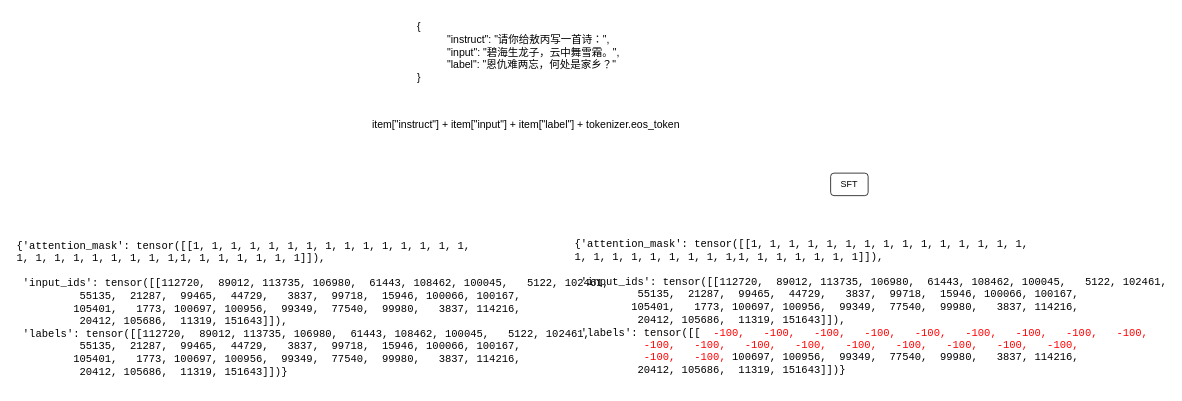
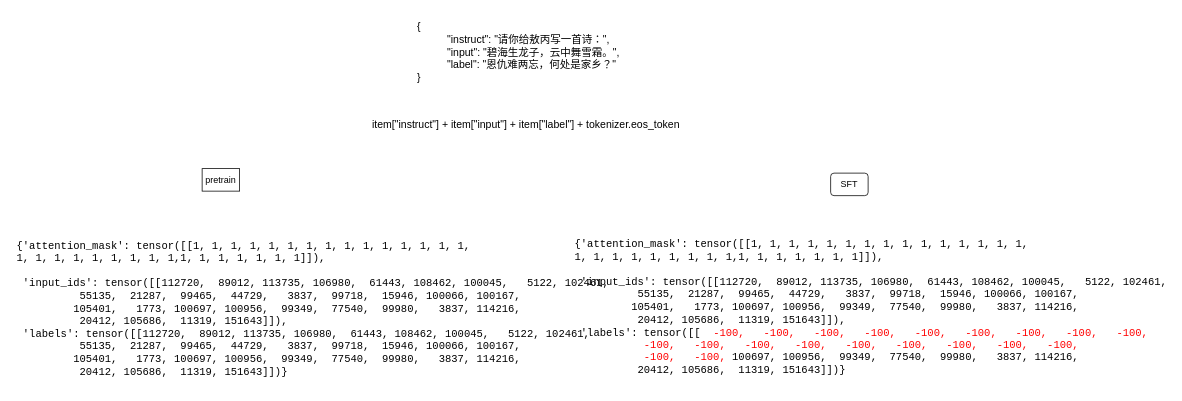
none -> (221, 180)
